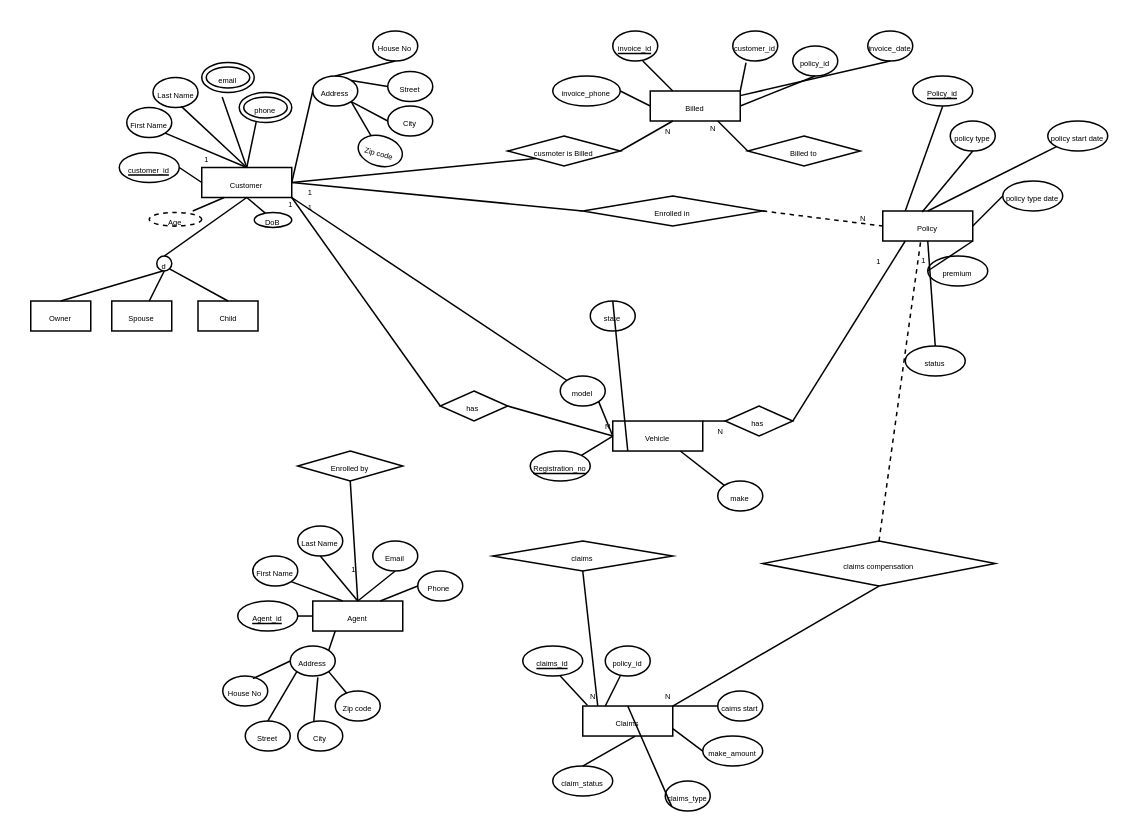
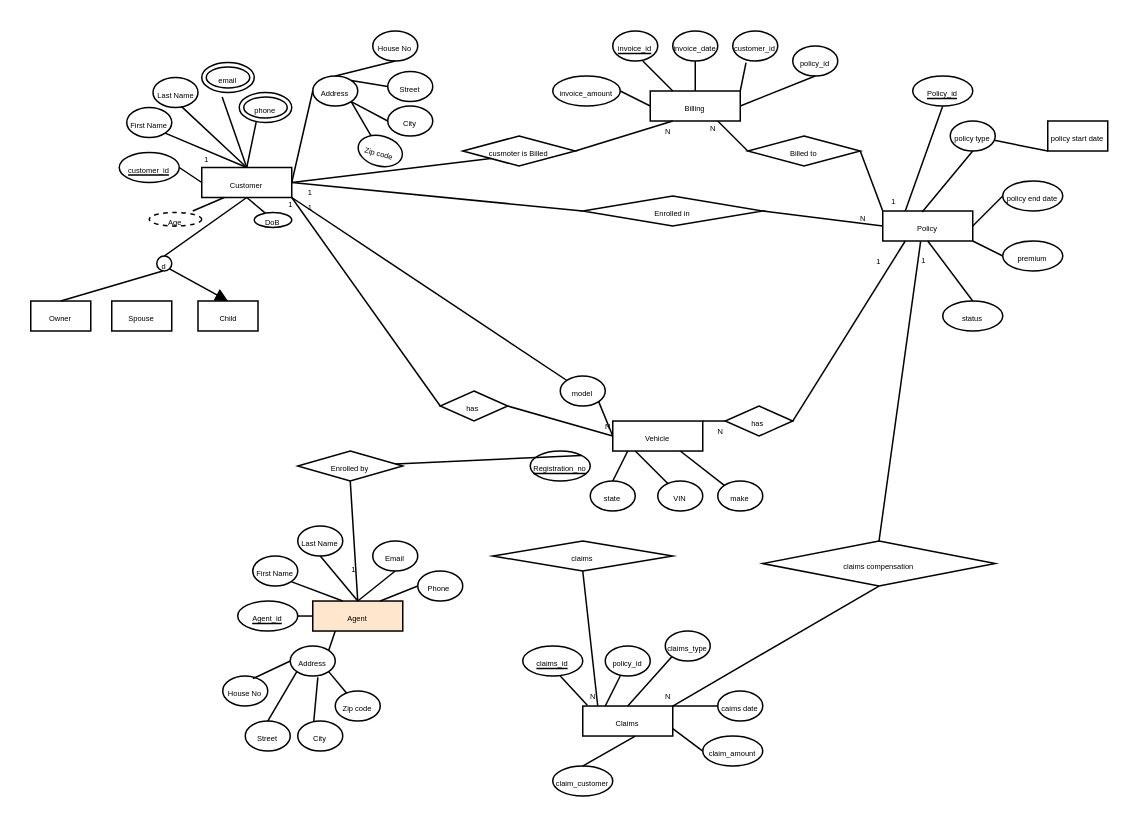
(890, 46) -> (695, 46)
(587, 91) -> (587, 91)
(695, 106) -> (695, 106)
(1078, 136) -> (1078, 136)
(564, 151) -> (519, 151)
(993, 178) -> (1021, 145)
none -> (872, 181)
(1033, 196) -> (1033, 196)
(822, 218) -> (822, 218)
(958, 271) -> (1033, 256)
(157, 285) -> none
(221, 297) -> (216, 294)
(613, 316) -> (613, 496)
(935, 361) -> (973, 316)
(900, 392) -> (900, 392)
(597, 445) -> (488, 459)
none -> (652, 467)
none -> (680, 496)
(358, 616) -> (358, 616)
(740, 706) -> (740, 706)
(733, 751) -> (733, 751)
(583, 781) -> (583, 781)
(688, 796) -> (688, 646)
